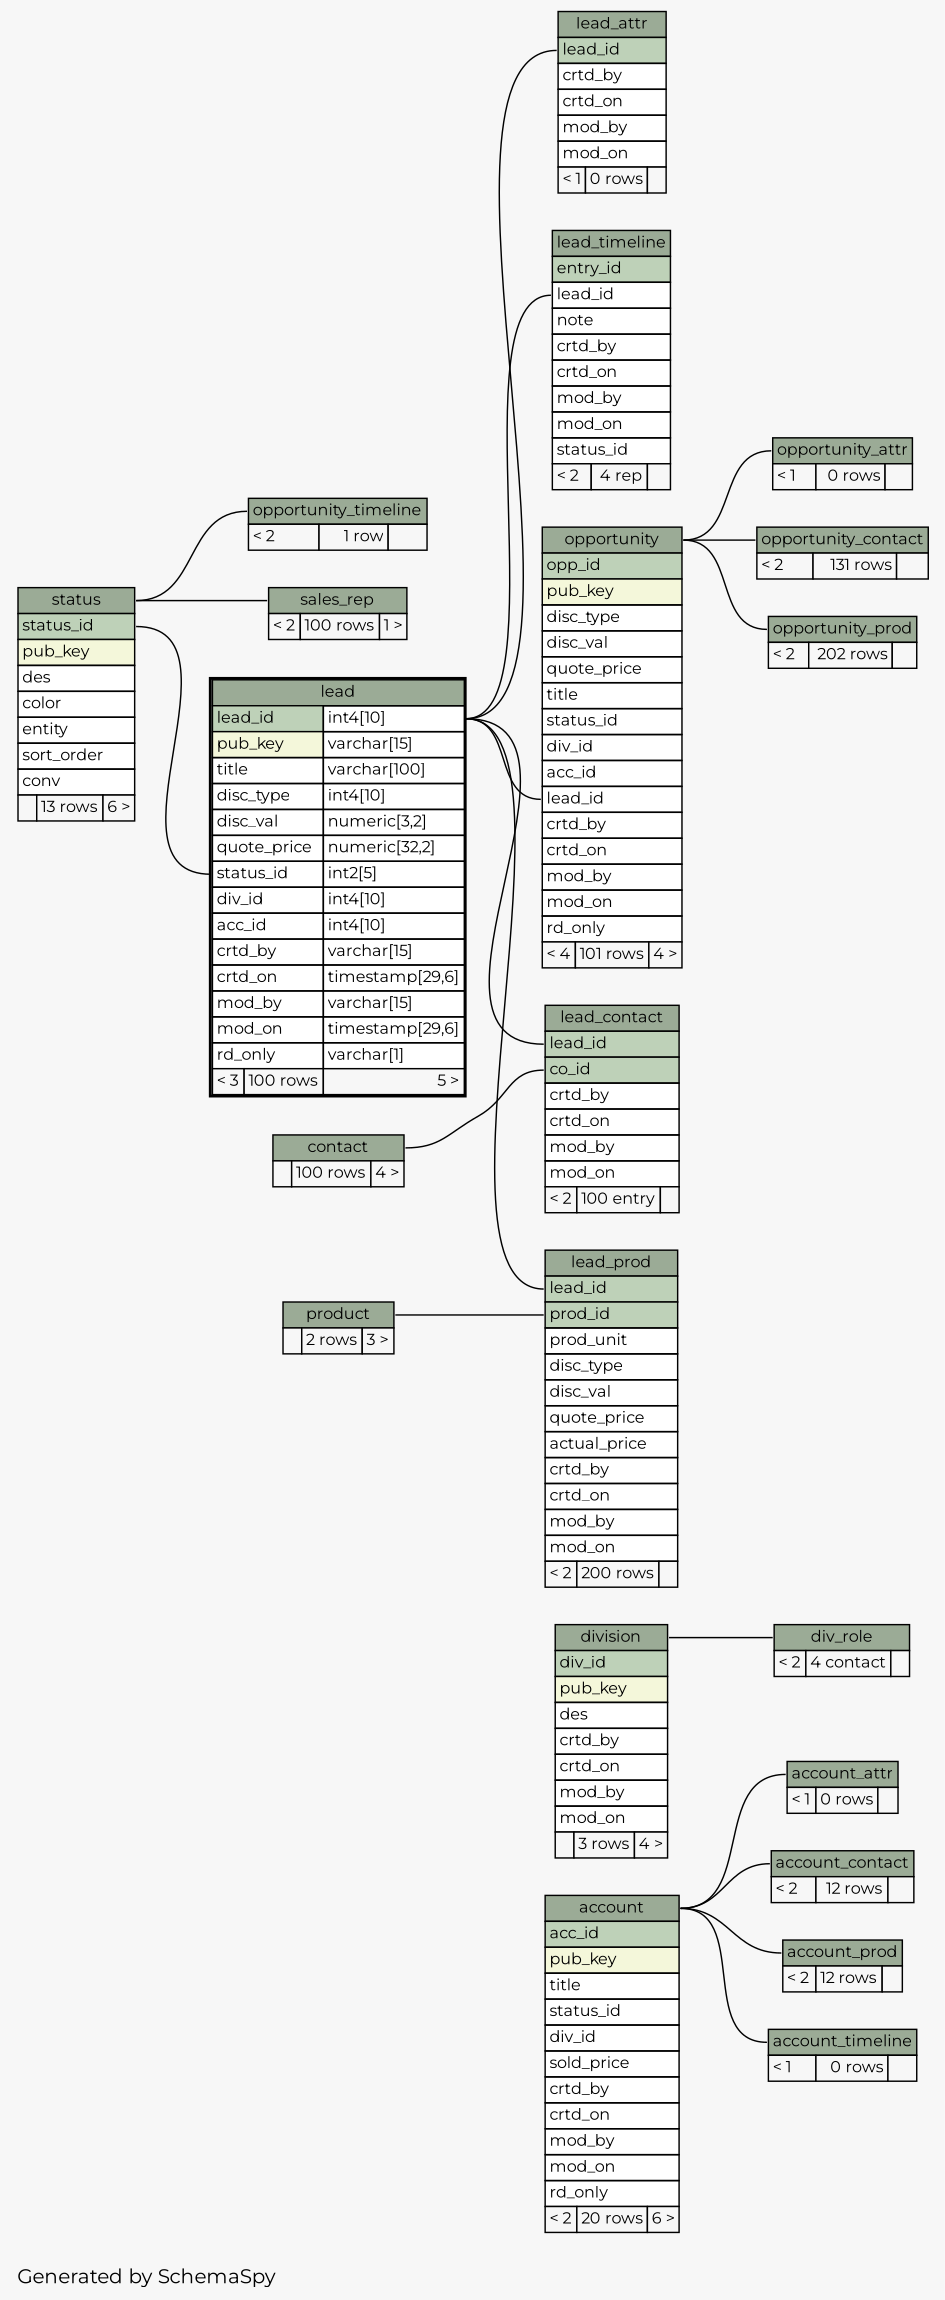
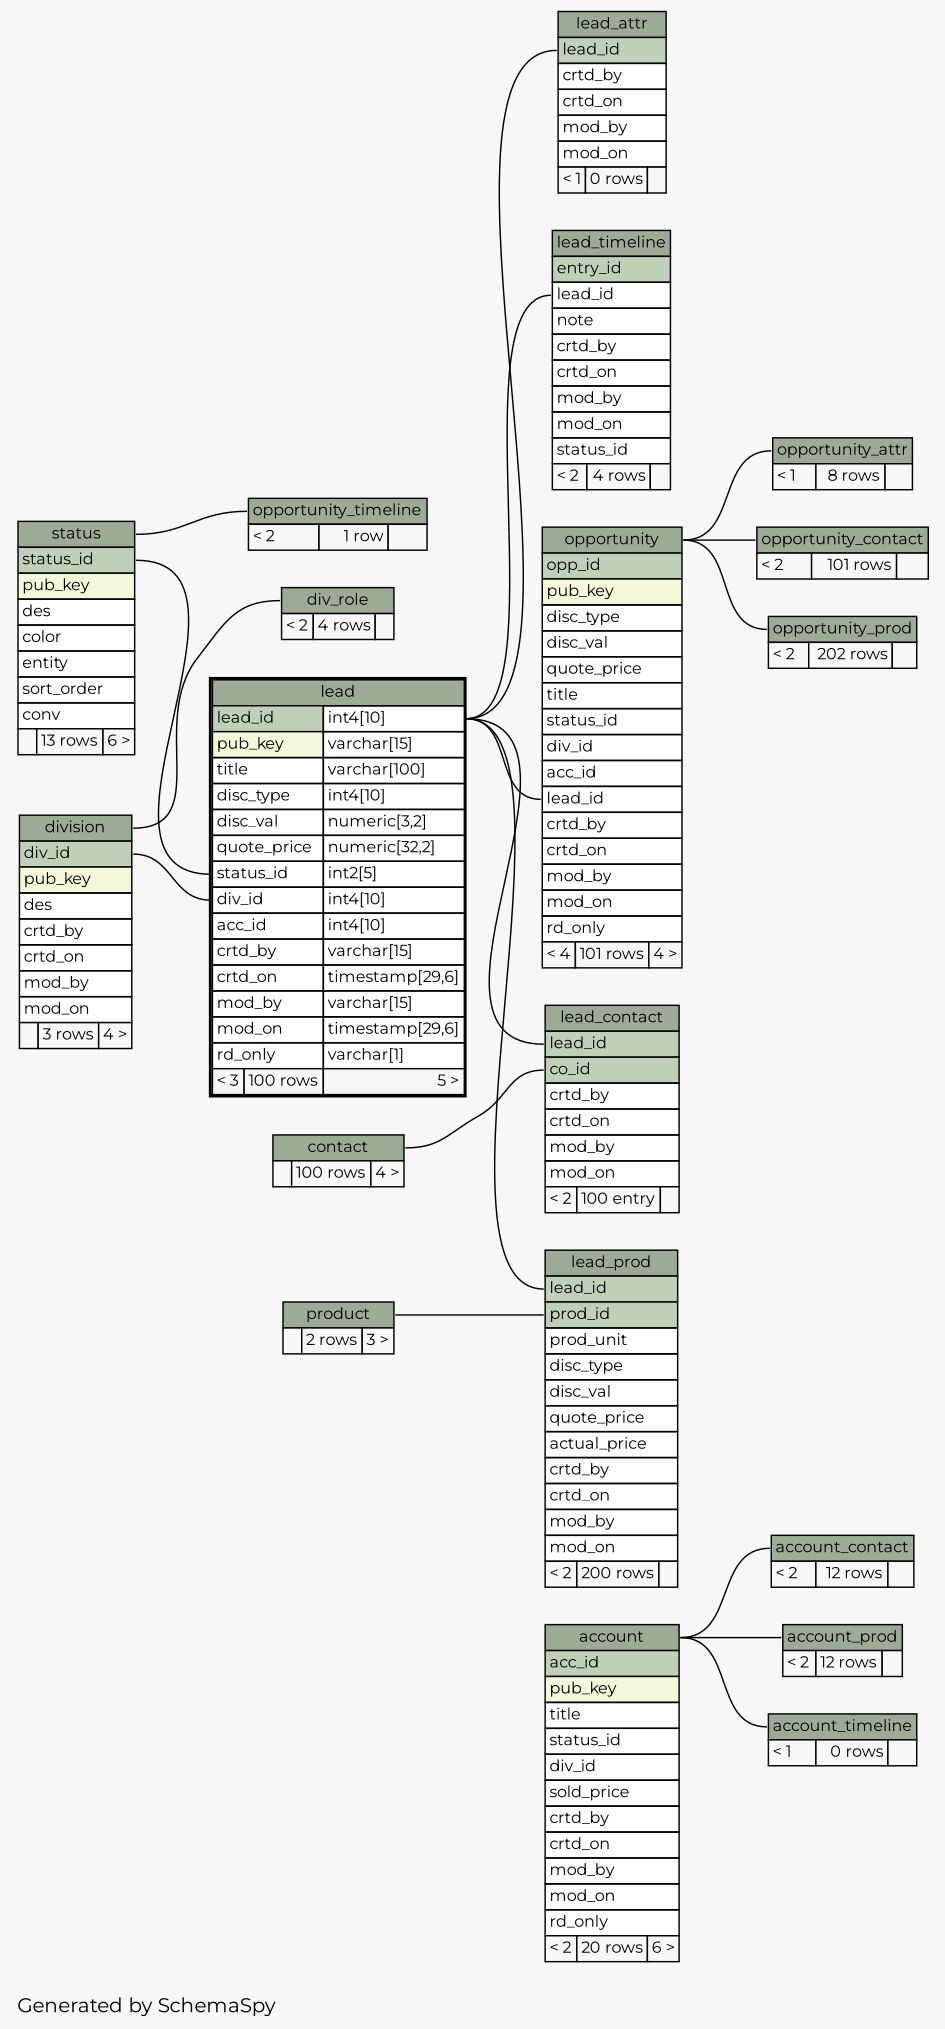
(621, 476) -> (619, 476)
(854, 476) -> (854, 476)
(861, 565) -> (860, 565)
(338, 614) -> none
none -> (172, 877)
(848, 1663) -> (344, 626)
(842, 1787) -> none
